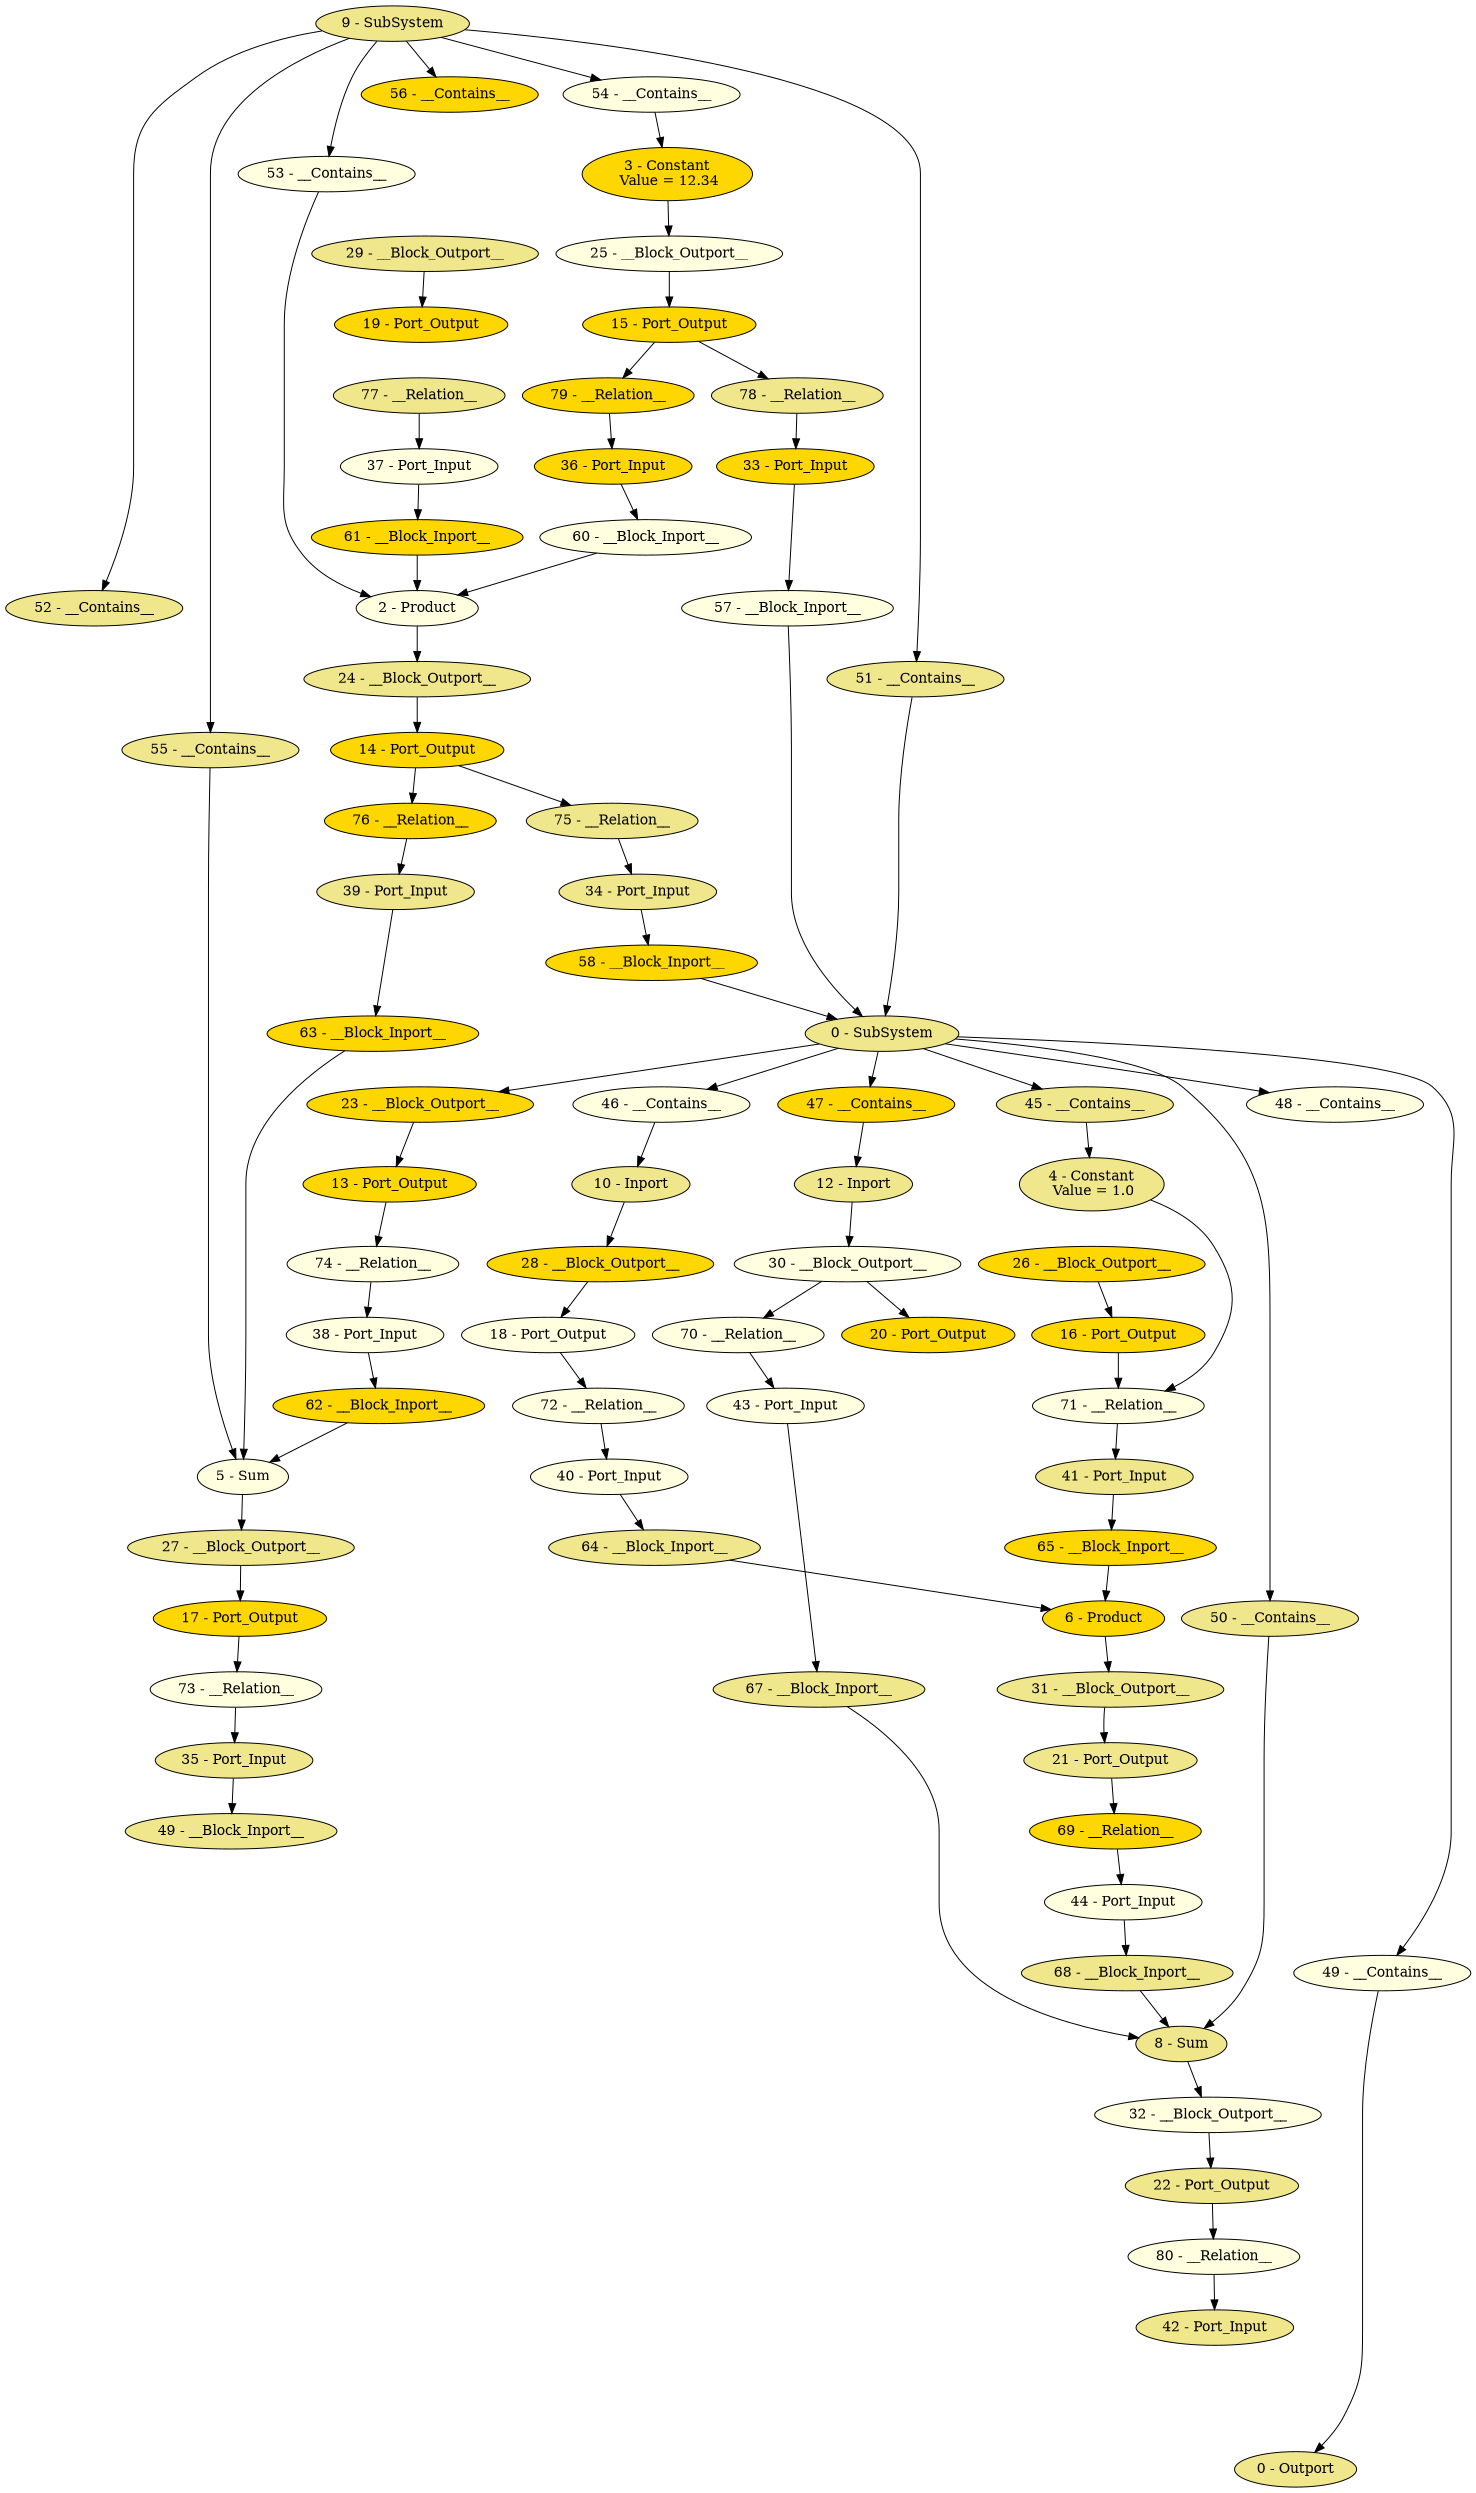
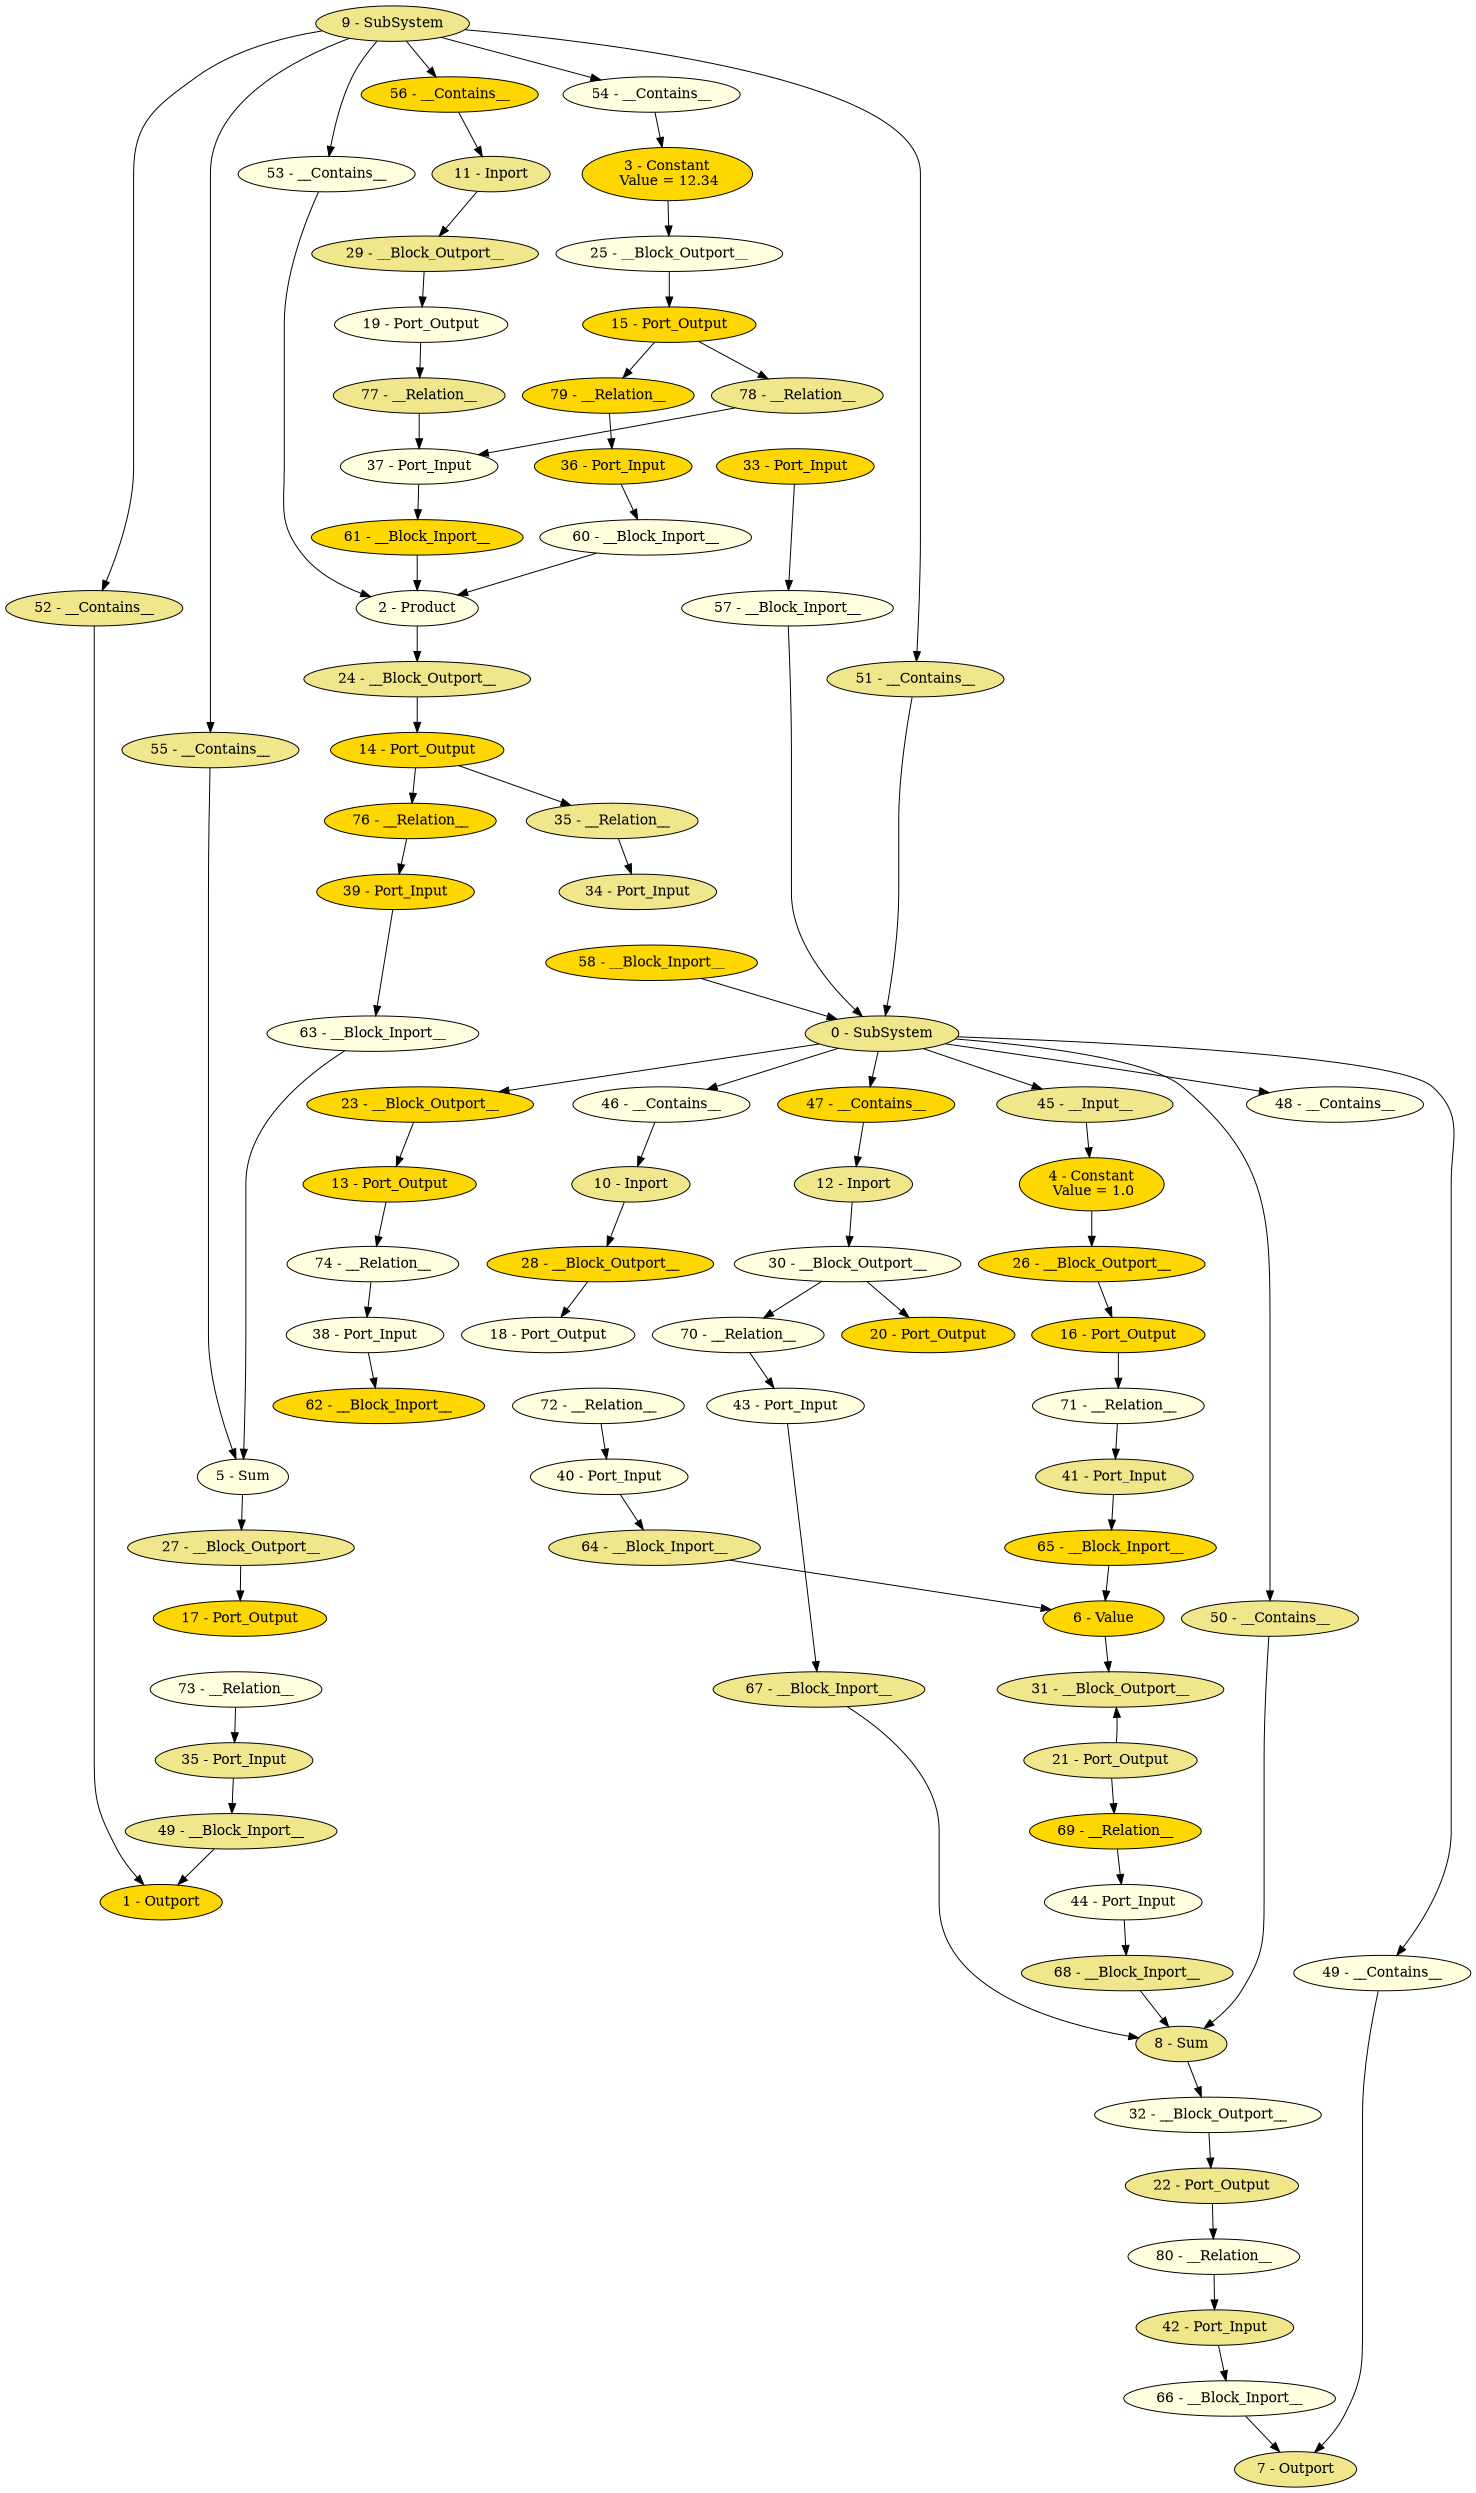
none -> (491, 174)
(421, 325) -> (421, 325)
none -> (420, 355)
(796, 426) -> (618, 429)
(612, 821) -> (612, 821)
(396, 892) -> (396, 892)
(644, 922) -> none
(373, 1034) -> (373, 1034)
(1085, 1105) -> (1085, 1105)
(1092, 1184) -> (1092, 1184)
(1231, 1286) -> (1092, 1224)
(570, 1366) -> none
(313, 1440) -> none
(1104, 1619) -> (1104, 1619)
(238, 1649) -> none
(1104, 1720) -> (1117, 1730)
none -> (161, 1902)
none -> (1230, 2398)
(1296, 2469) -> (1296, 2469)
